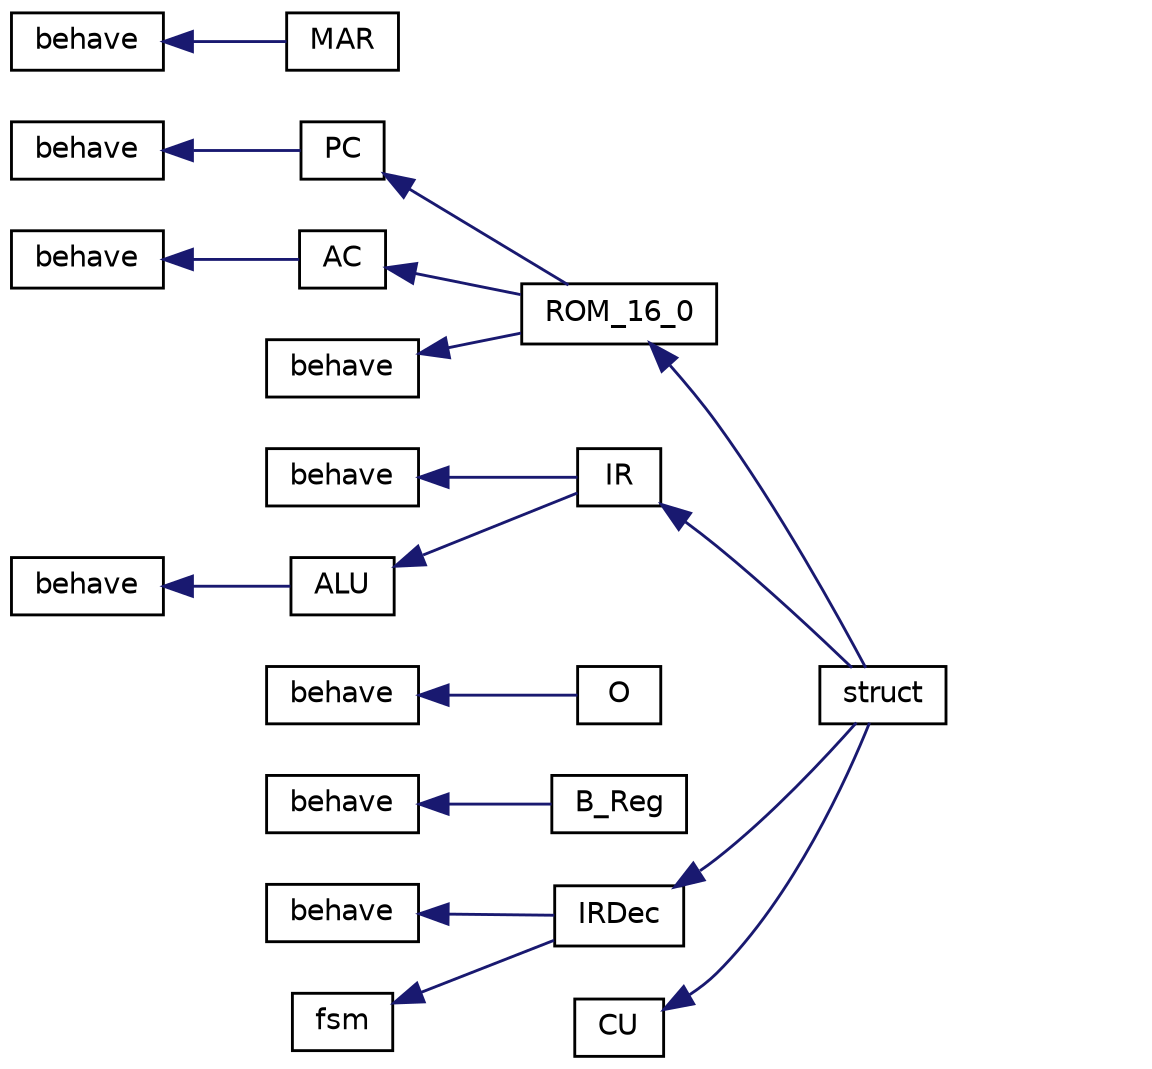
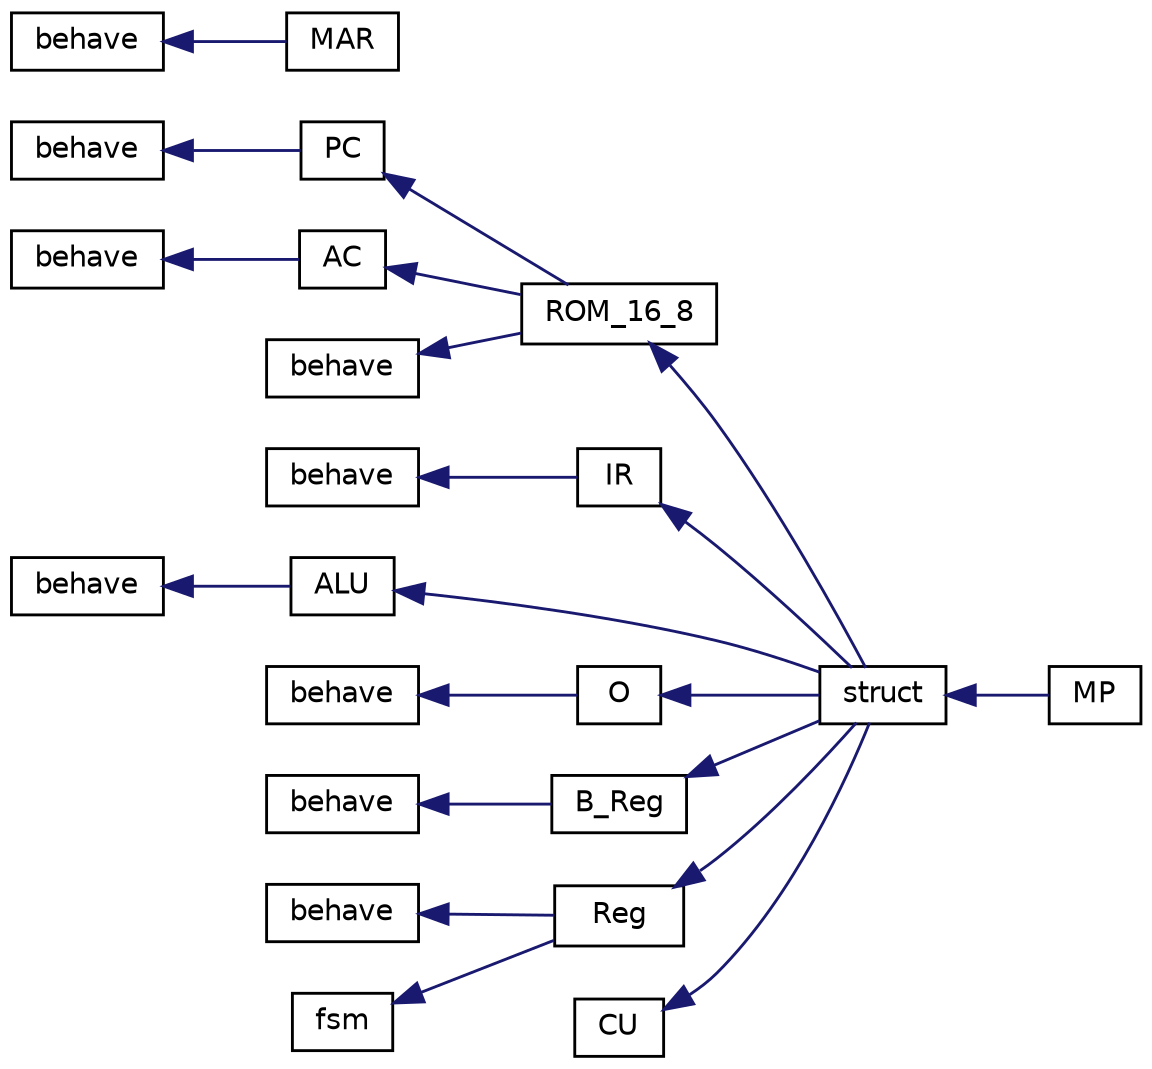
(619, 314) -> (619, 314)
(500, 524) -> (624, 622)
none -> (755, 695)
none -> (1095, 695)
none -> (767, 743)
(619, 916) -> (619, 916)
